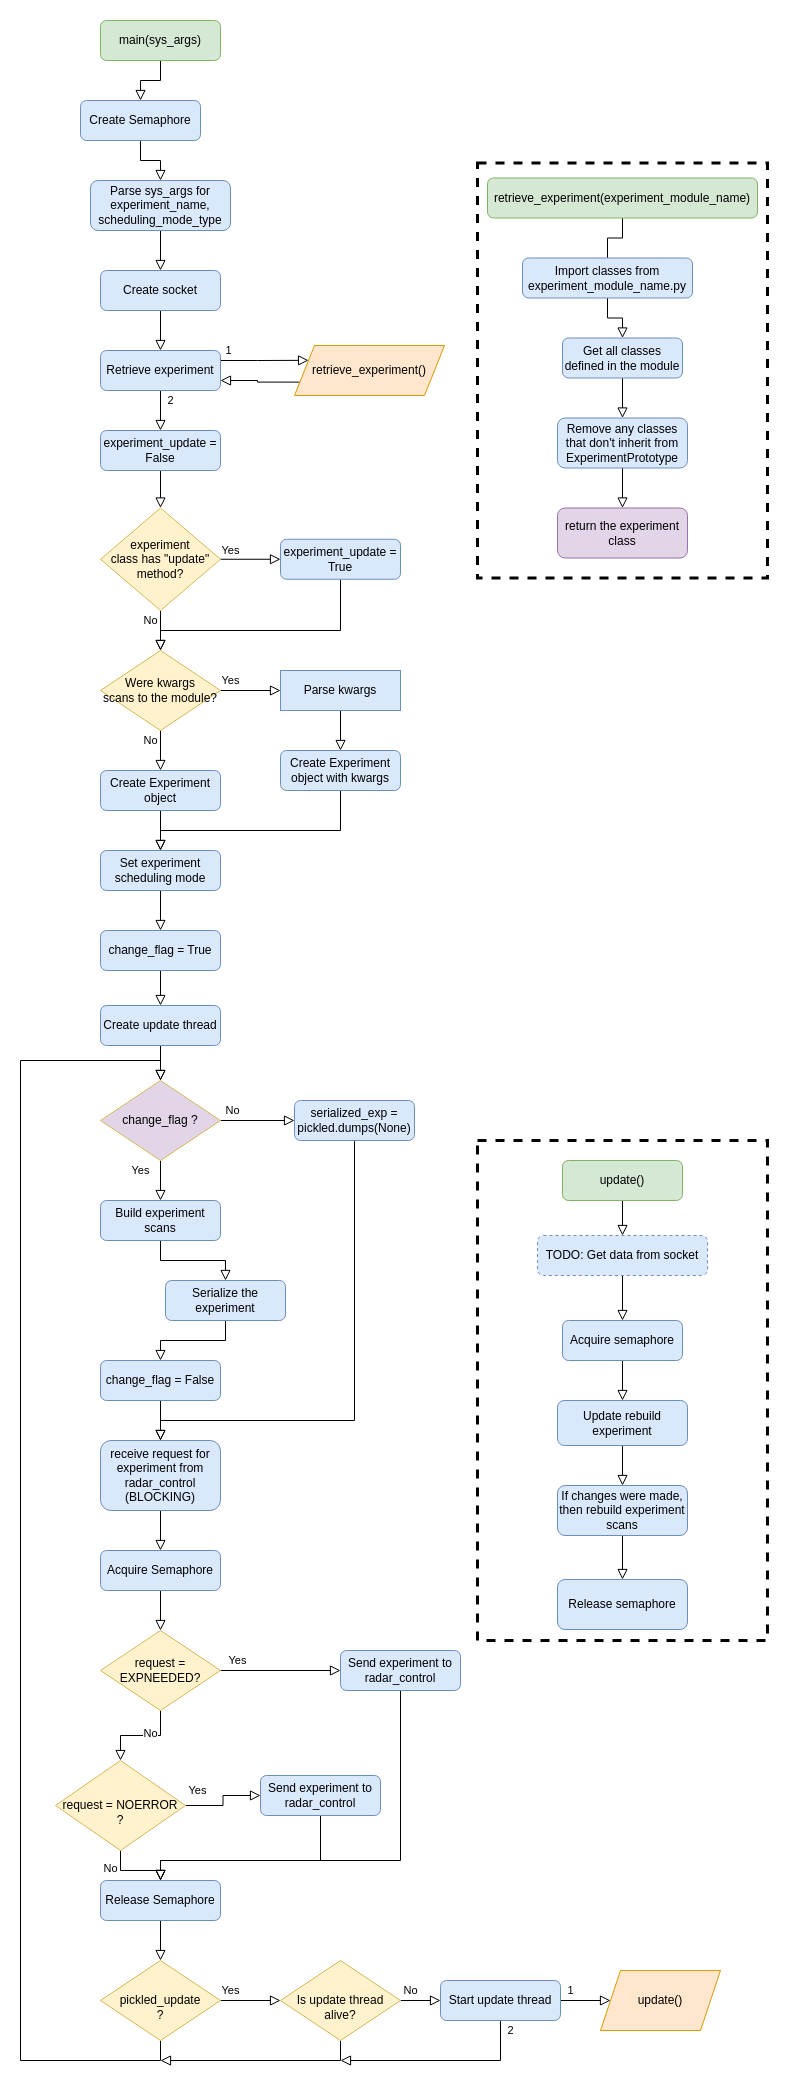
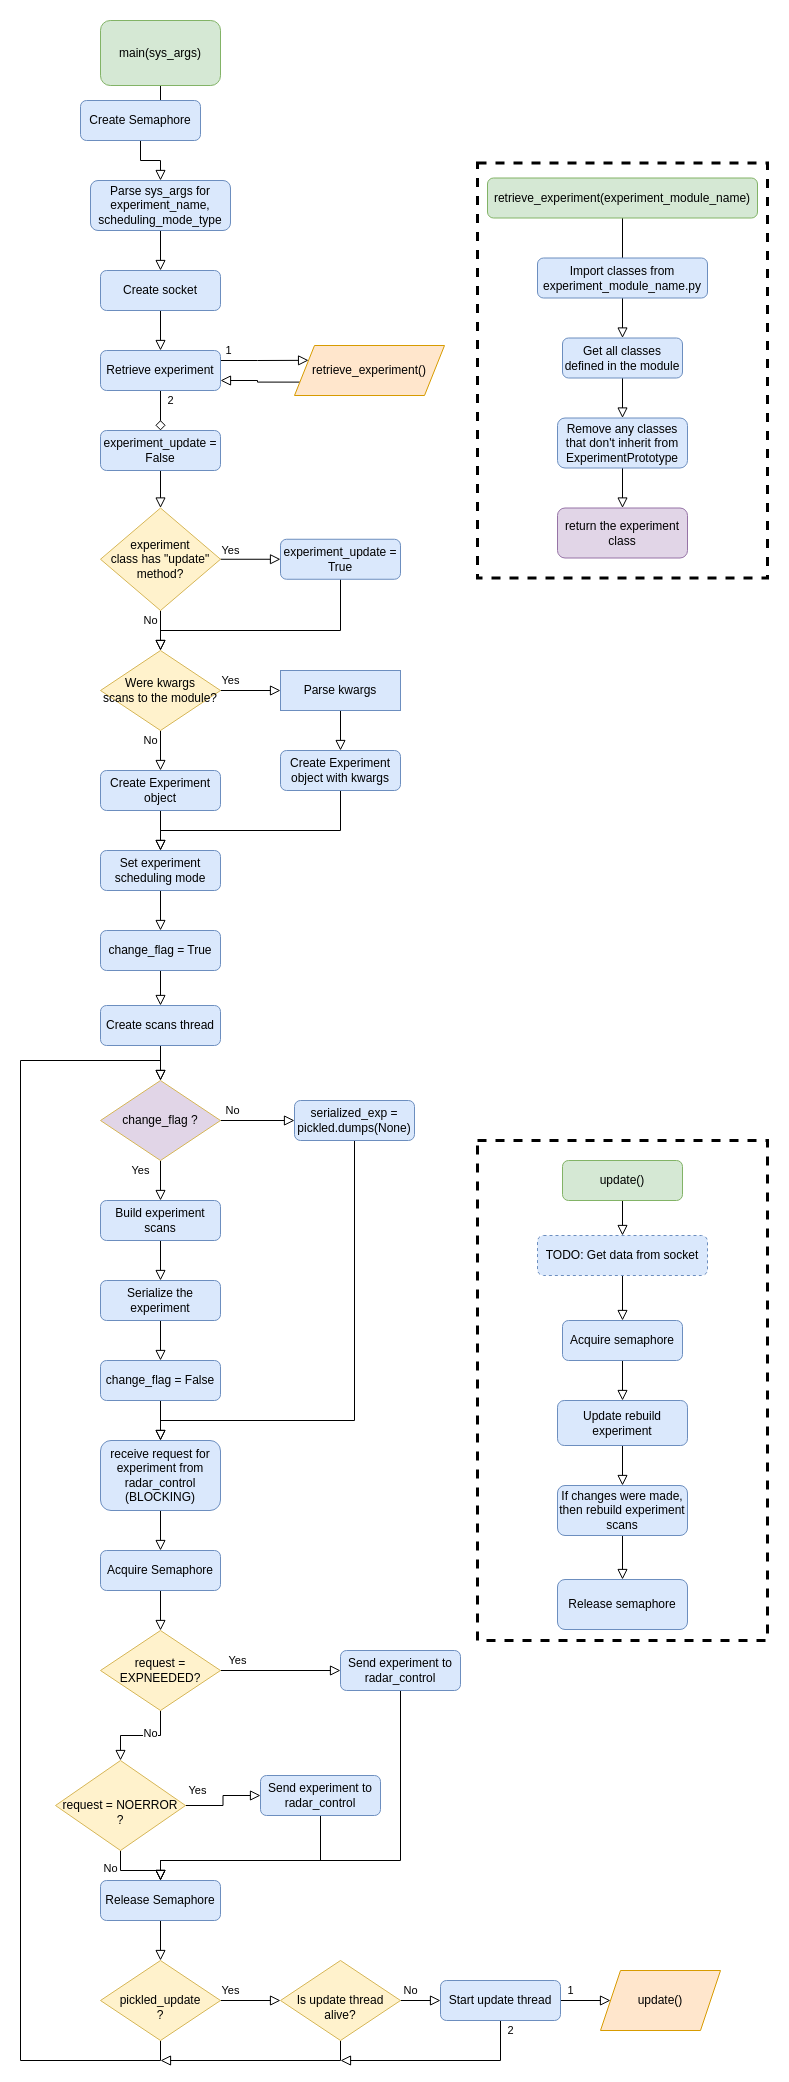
(161, 41) -> (161, 53)
(608, 278) -> (623, 278)
(161, 419) -> (161, 419)
(161, 1026) -> (161, 1026)
(226, 1301) -> (161, 1301)
